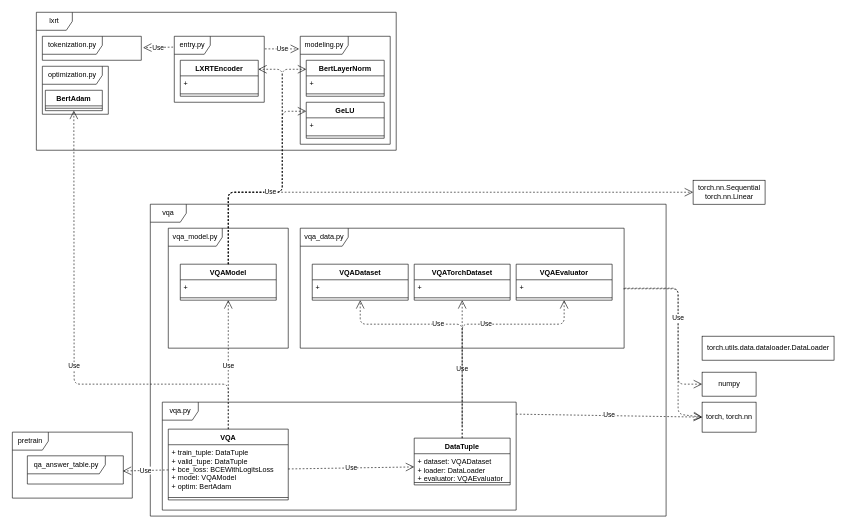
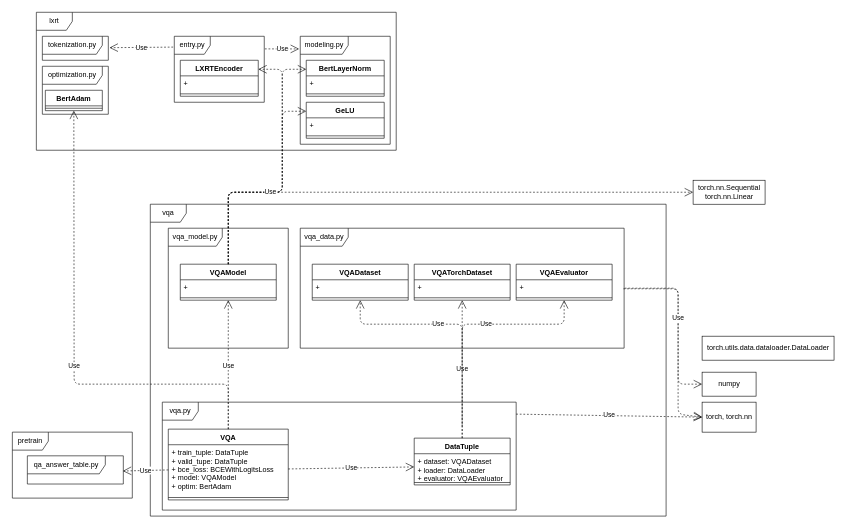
(92, 48) -> (75, 48)
